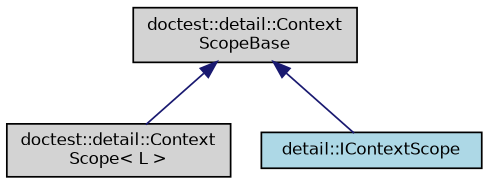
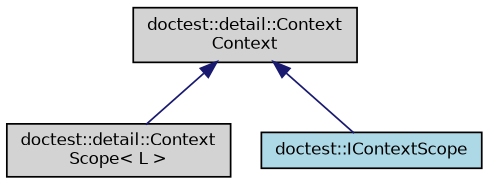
(245, 35) -> (245, 35)
(372, 150) -> (372, 150)
